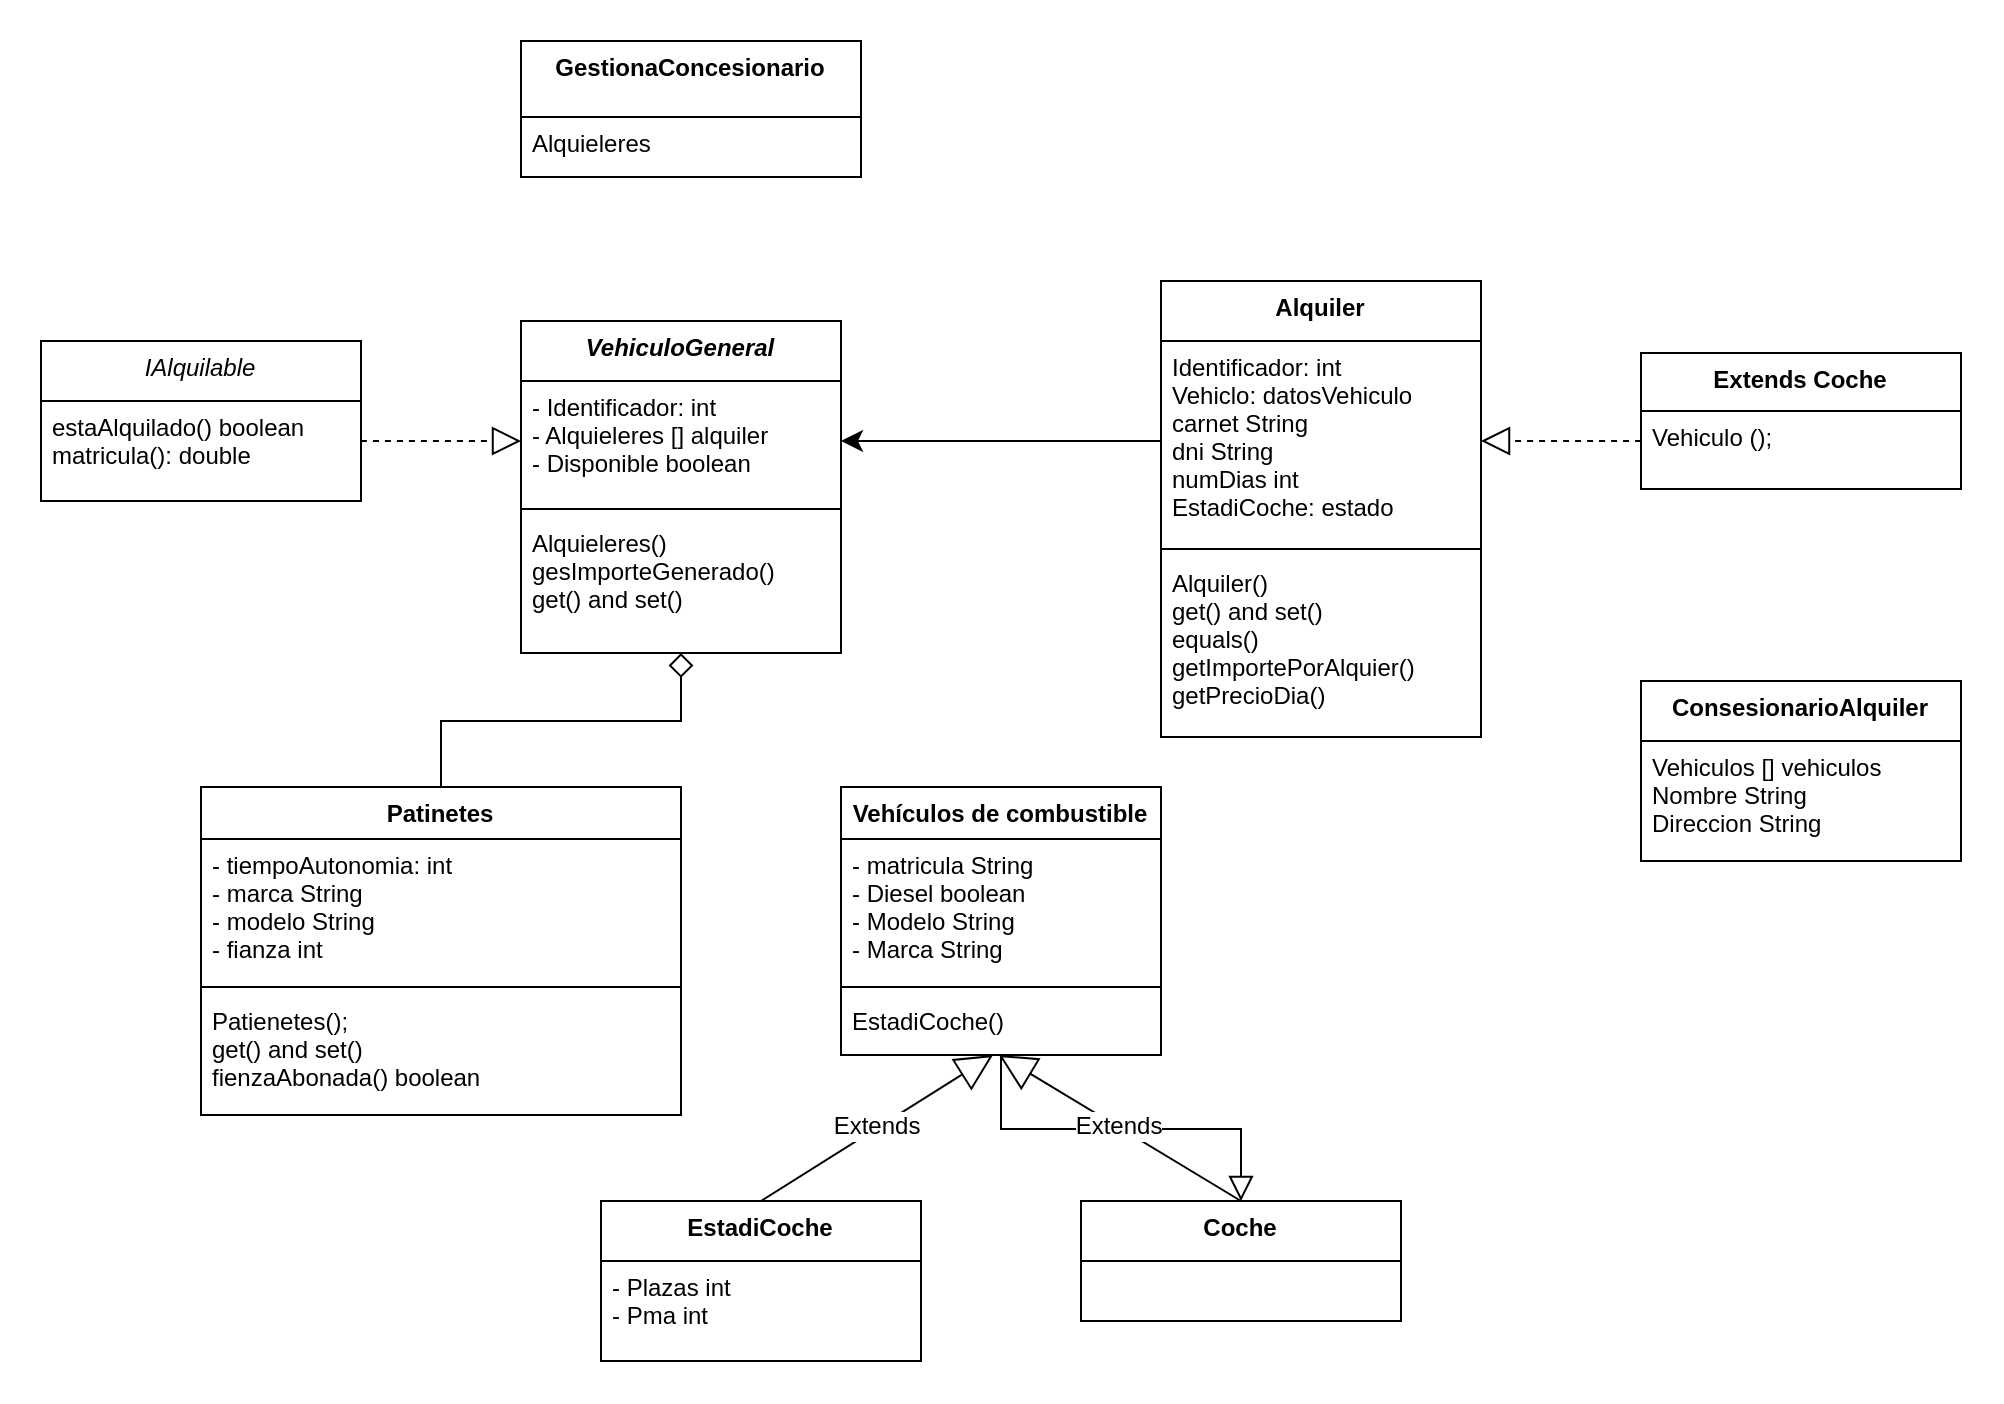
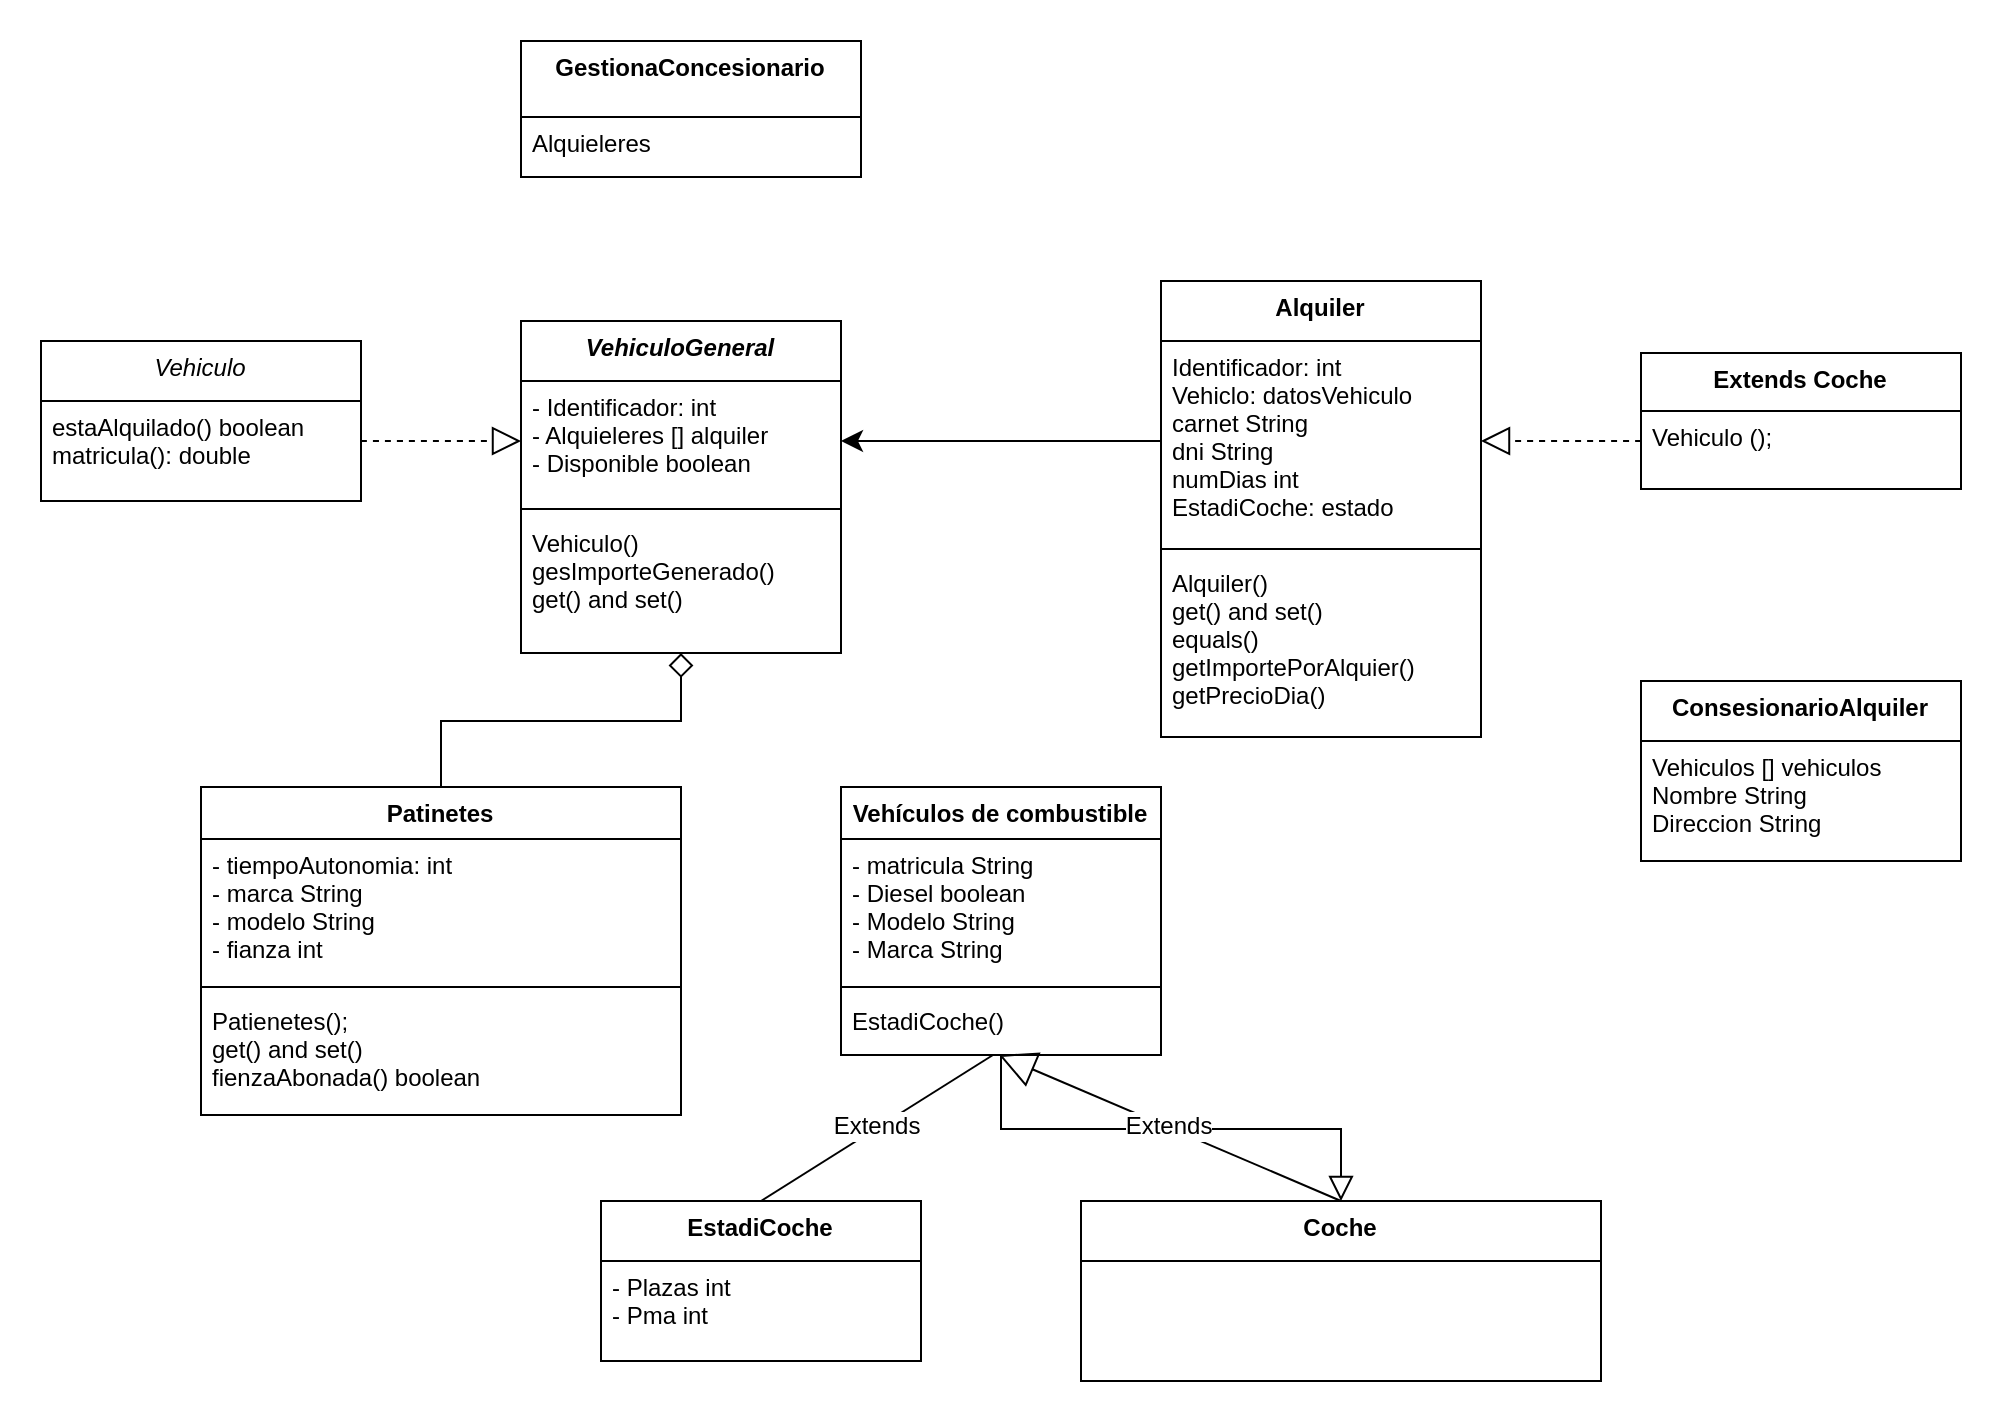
(200, 368) -> (200, 368)
(610, 544) -> (593, 544)
(961, 1075) -> (974, 1067)
(1241, 1261) -> (1341, 1291)
